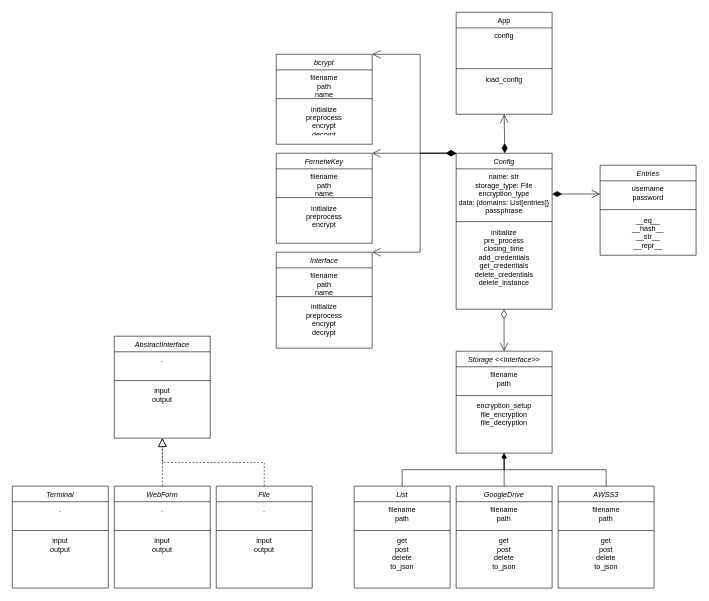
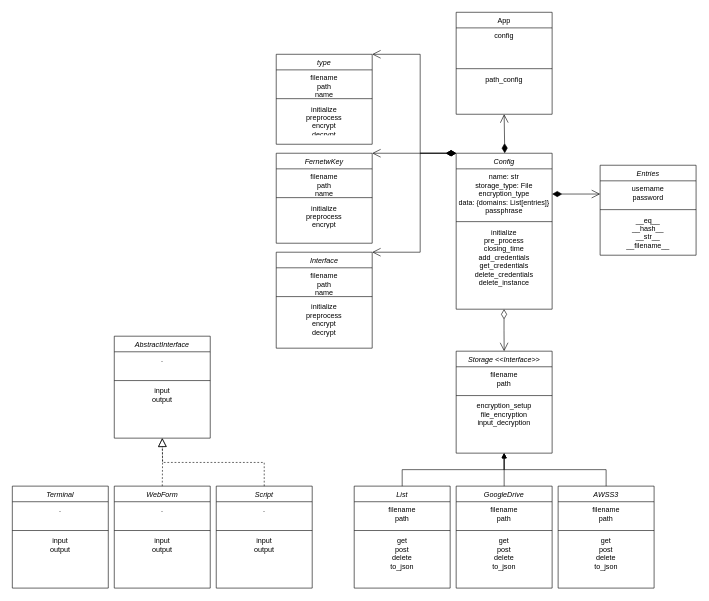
(324, 62) -> (324, 62)
(504, 79) -> (504, 79)
(648, 220) -> (648, 220)
(504, 406) -> (504, 406)
(264, 494) -> (264, 494)
